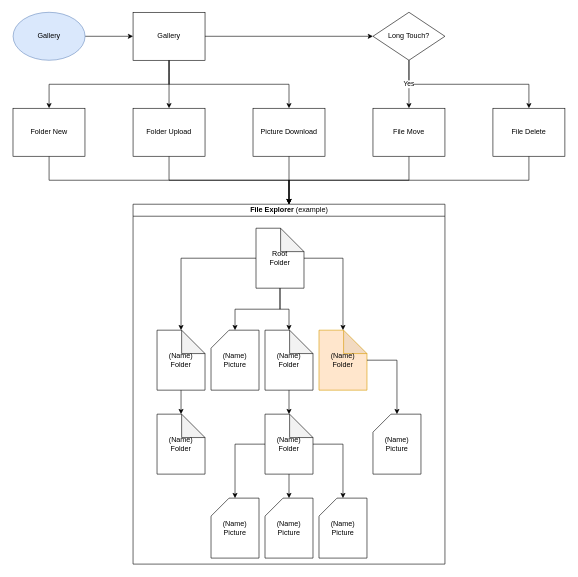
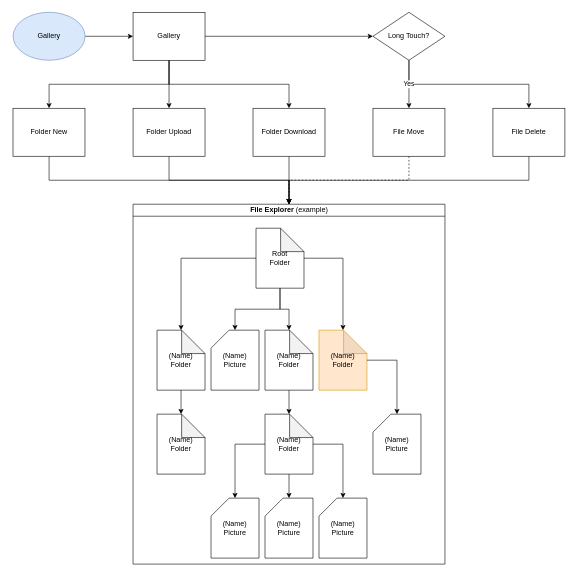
(289, 132) -> (289, 132)
(409, 167) -> (409, 167)
